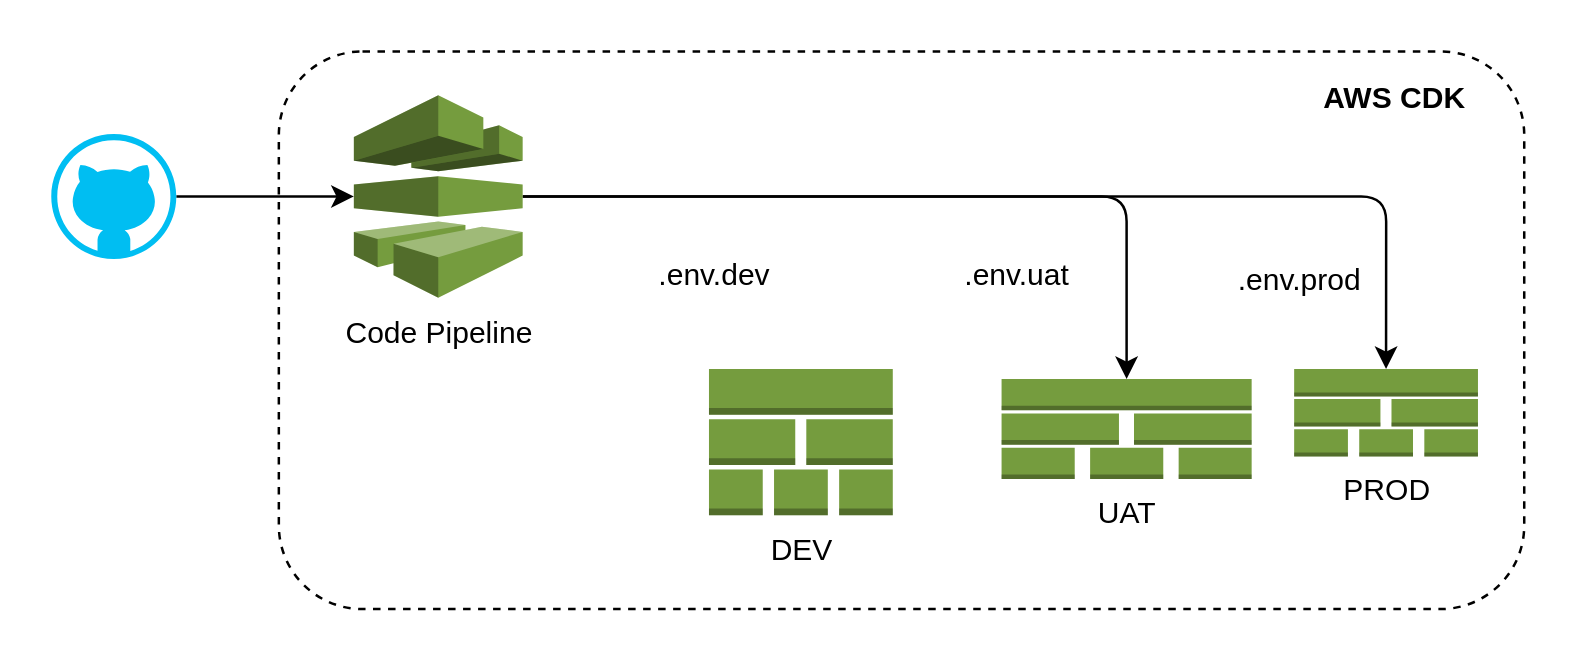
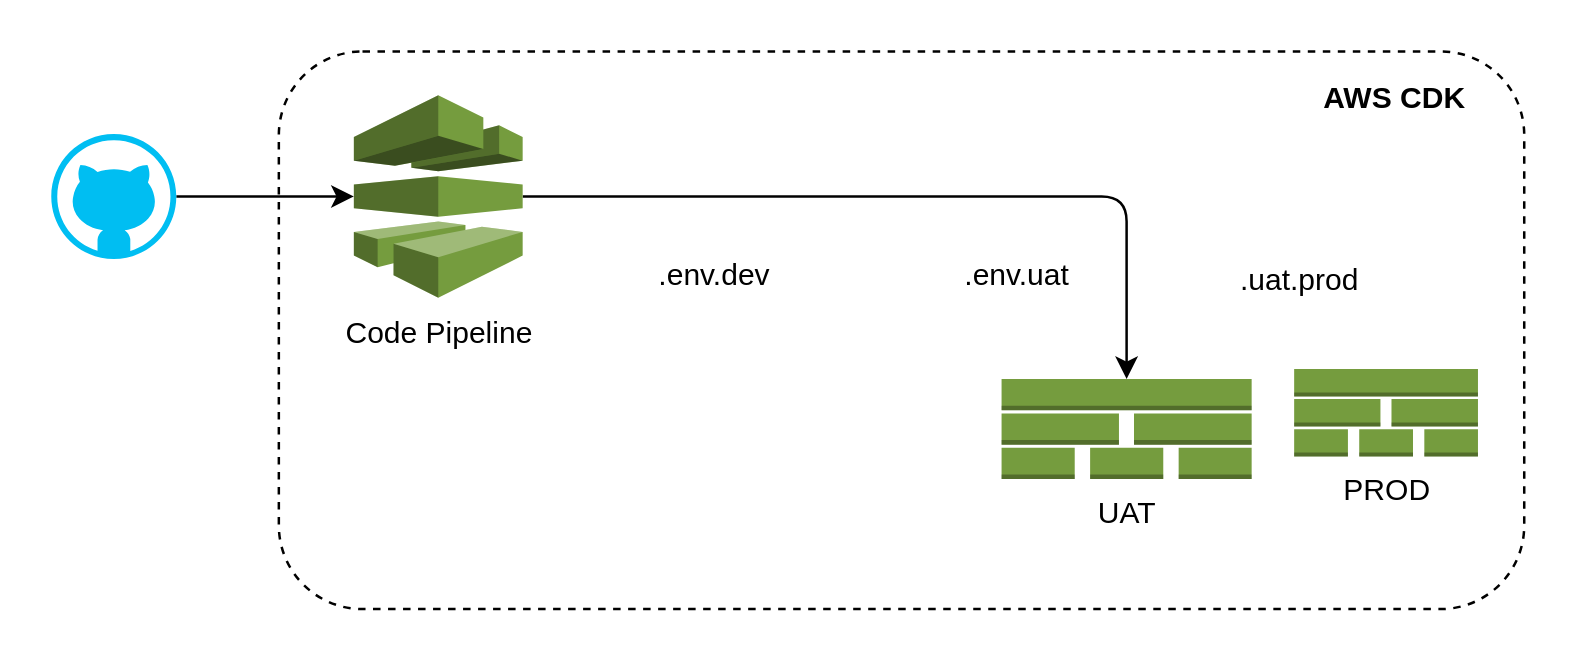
(1321, 196) -> none
(1300, 281) -> (1300, 281)
(801, 442) -> none
